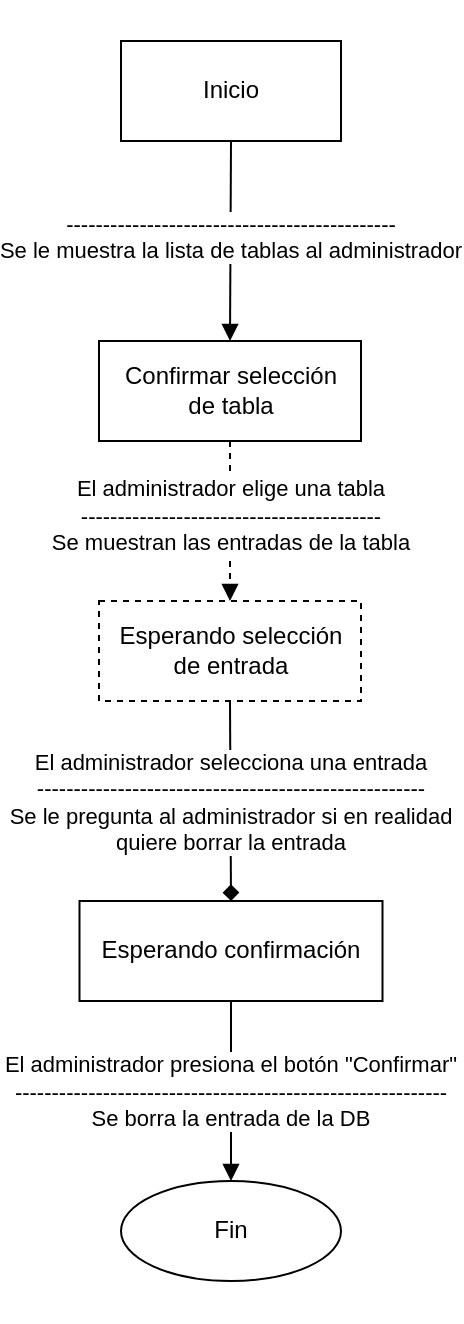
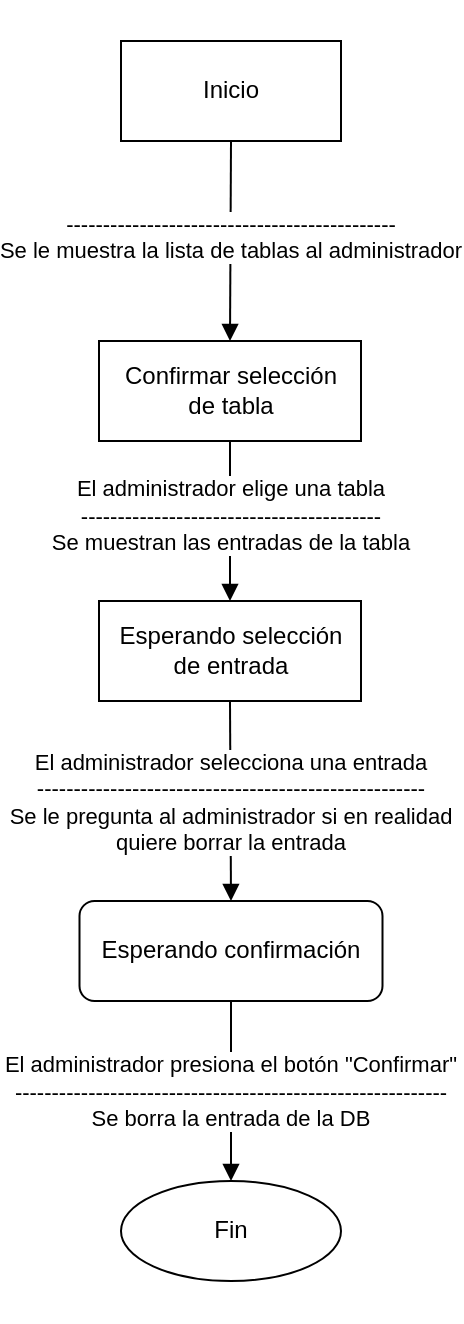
(230, 461) -> (230, 461)
(230, 651) -> (230, 651)
(231, 884) -> (231, 883)
(231, 951) -> (231, 951)
